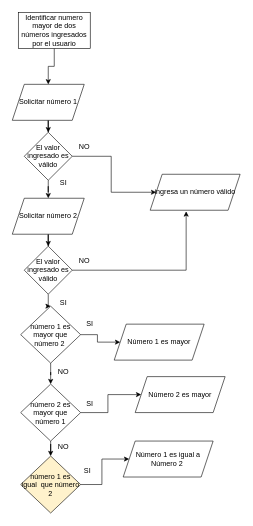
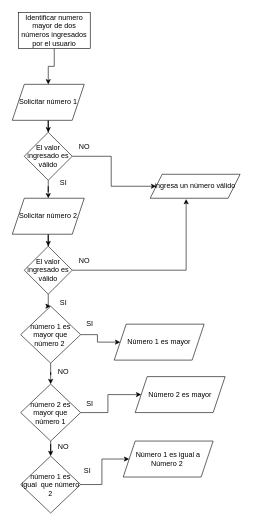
(195, 192) -> (195, 186)
(51, 485) -> (51, 485)
